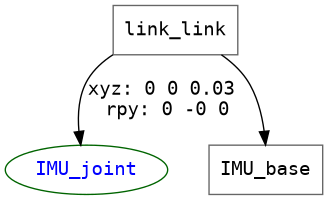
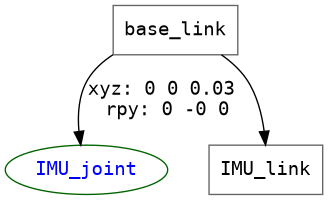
(175, 30) -> (175, 30)
(266, 170) -> (266, 170)
